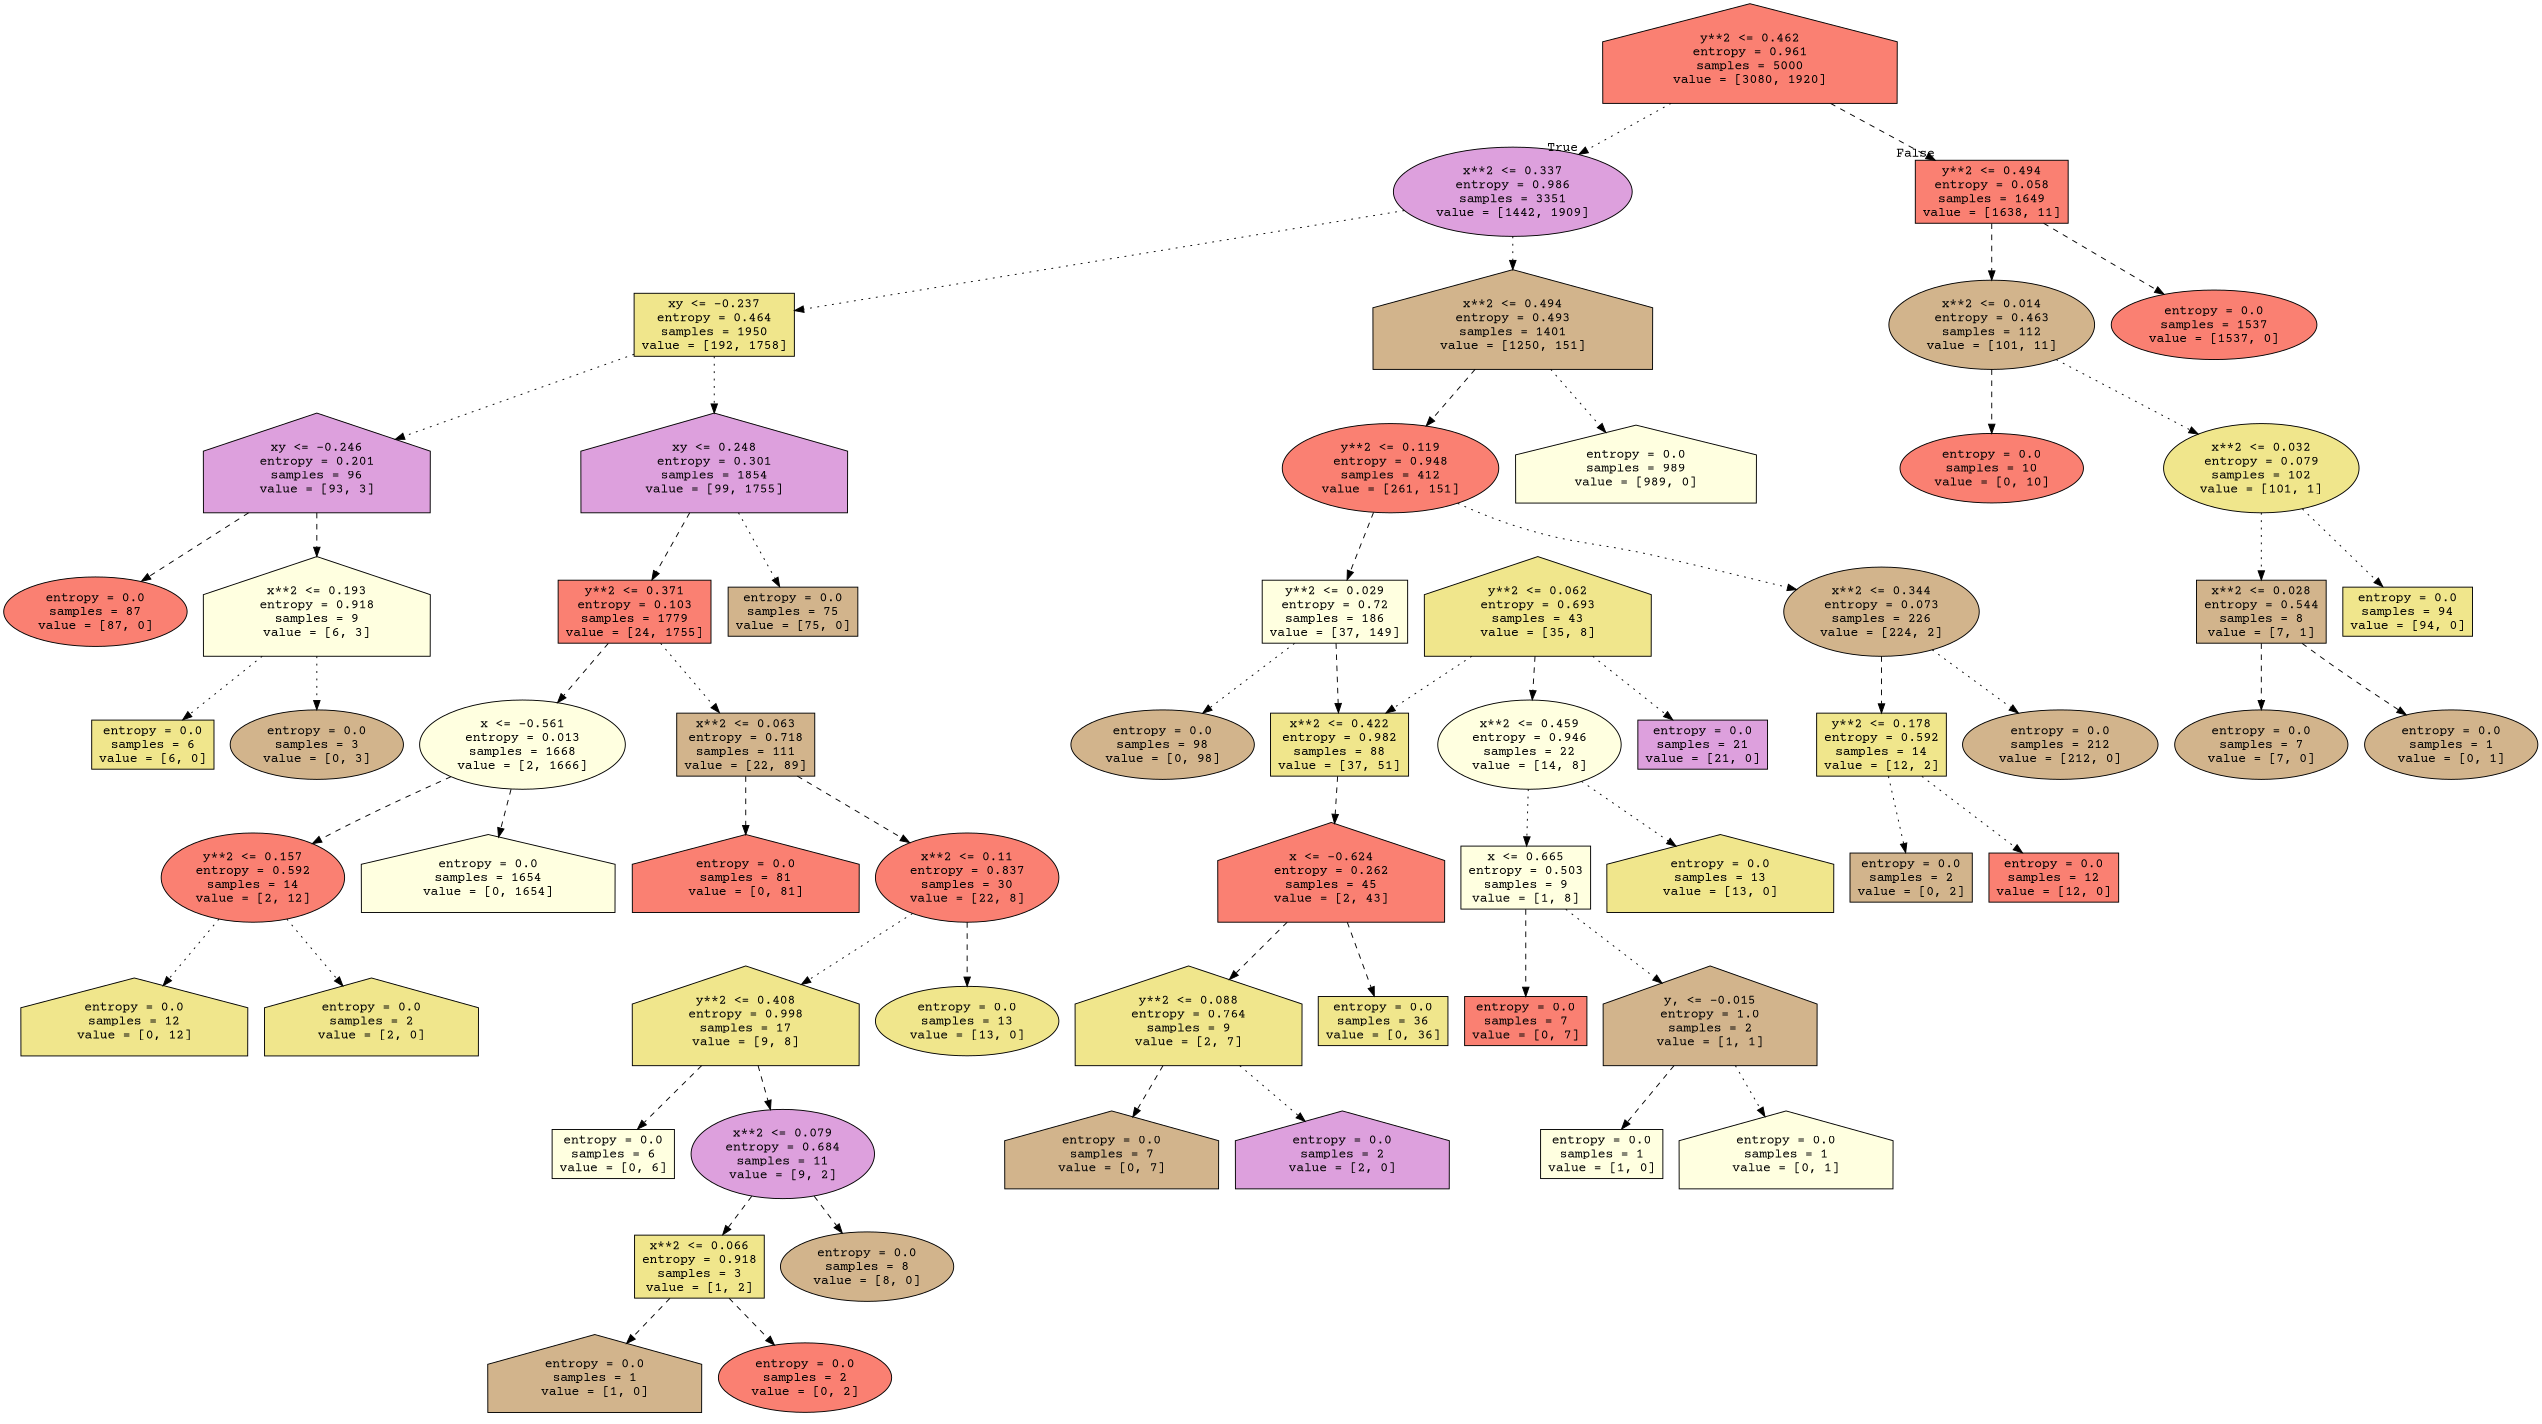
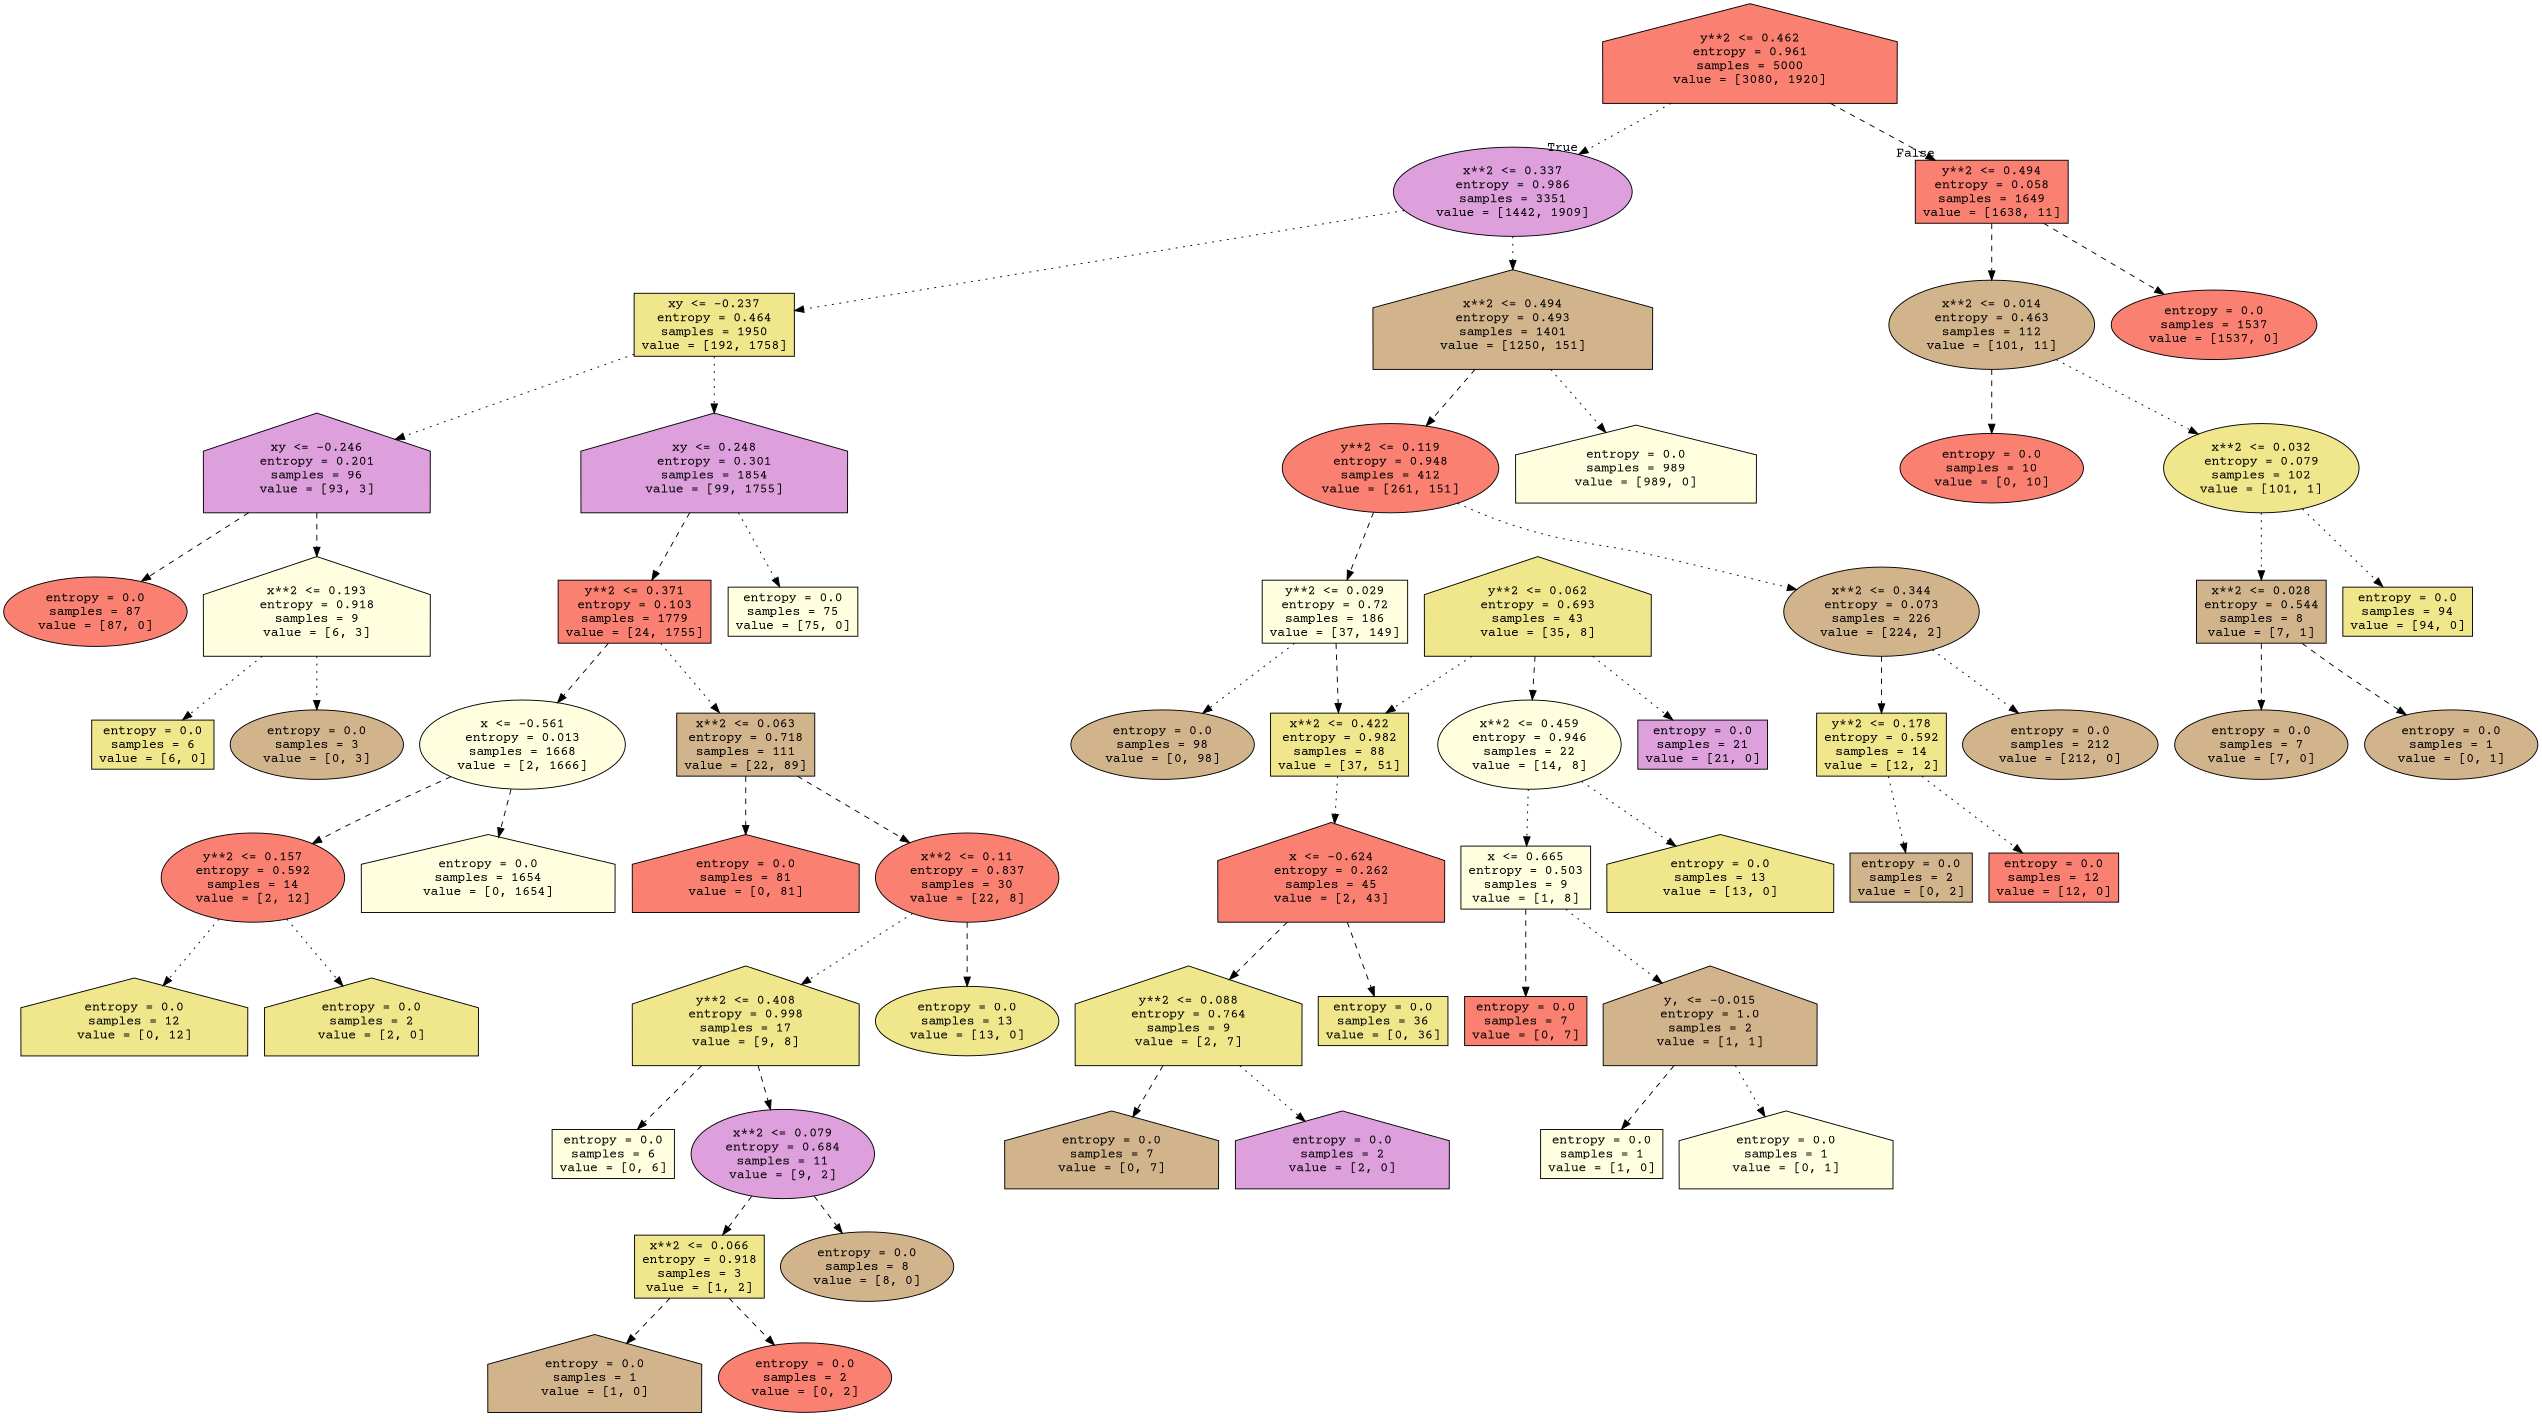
(793, 612) -> (793, 612)
(1336, 795) -> (1336, 795)
